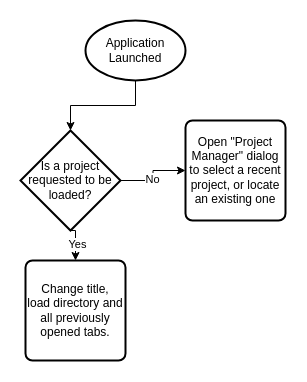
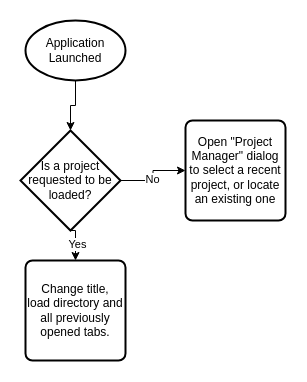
(136, 51) -> (76, 51)
